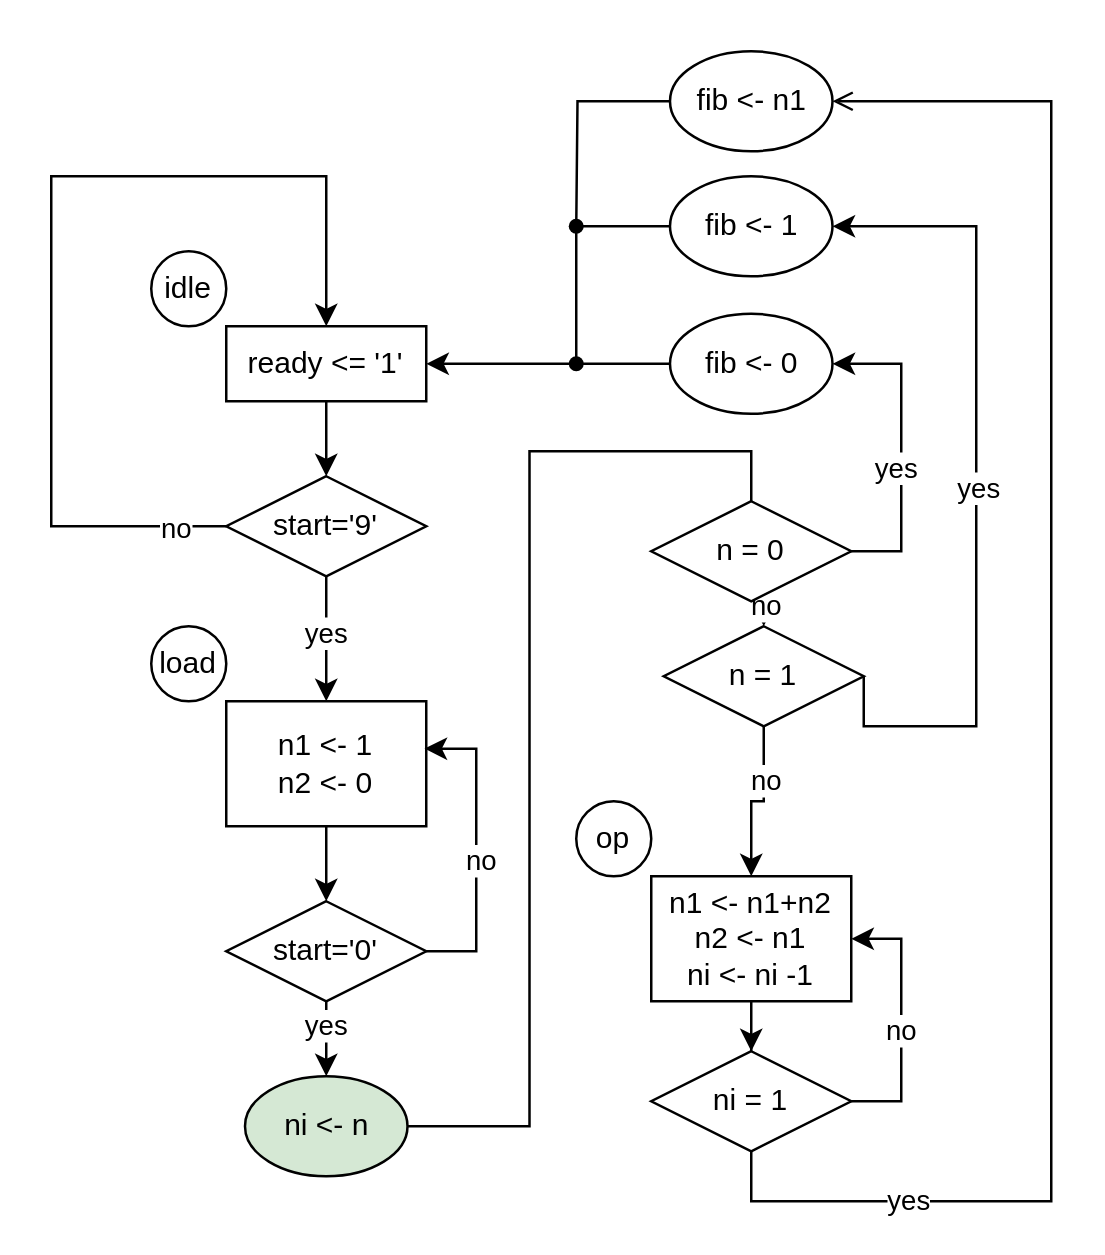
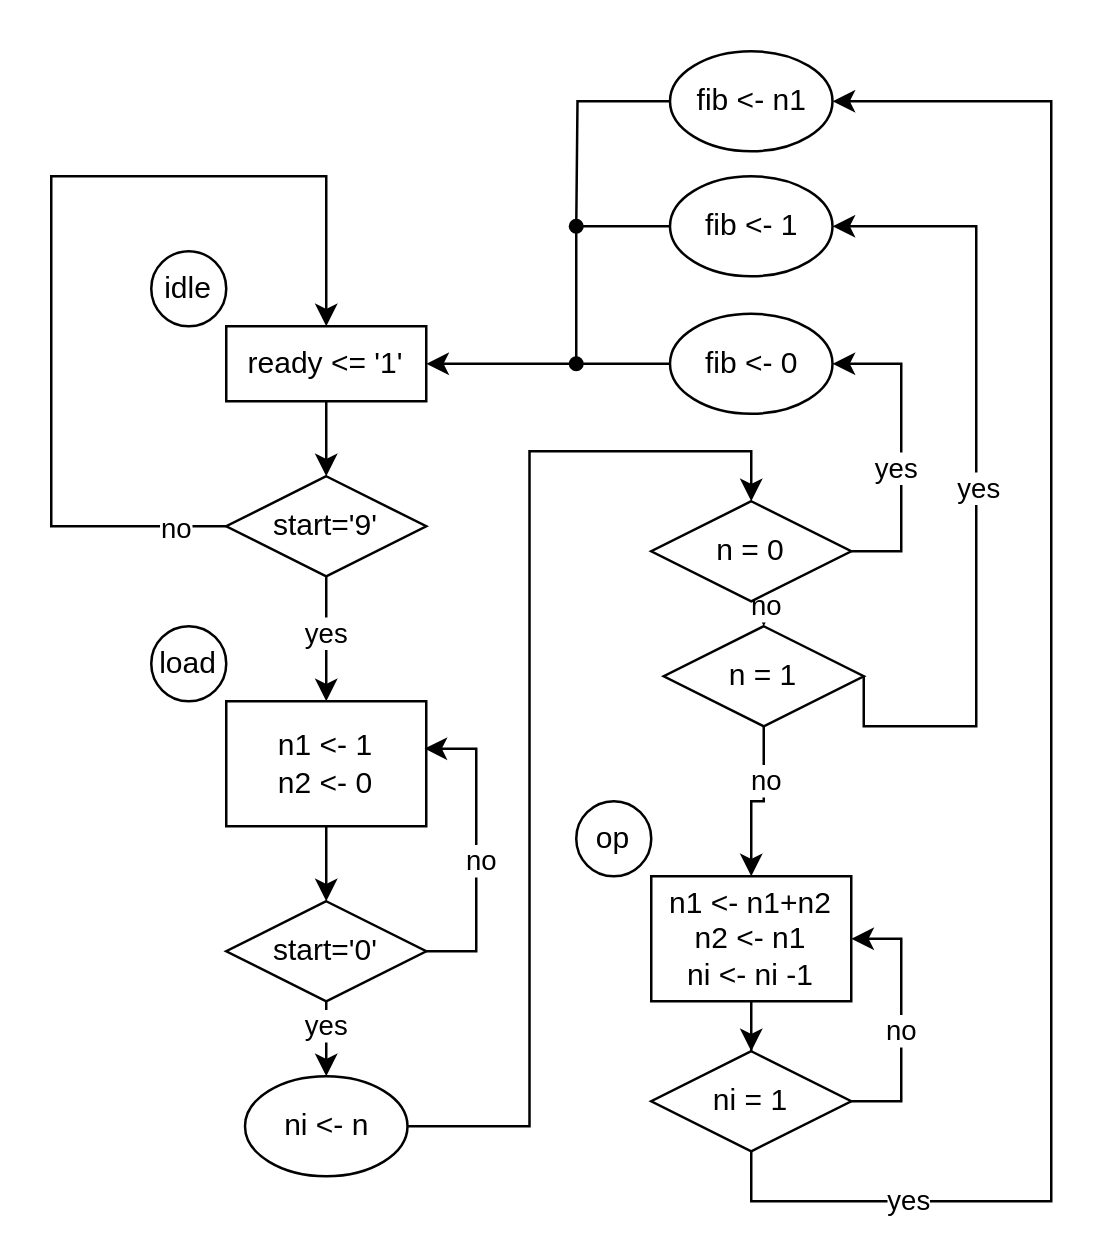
(846, 101) -> (850, 101)
(751, 490) -> (751, 483)
(326, 1126) -> (326, 1126)
